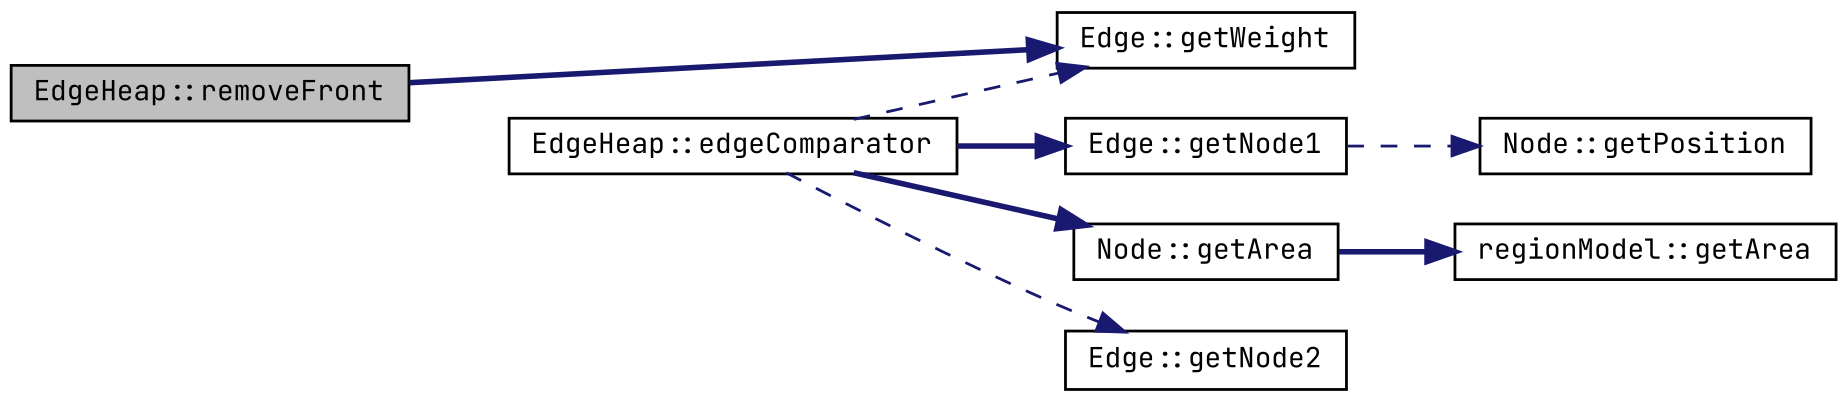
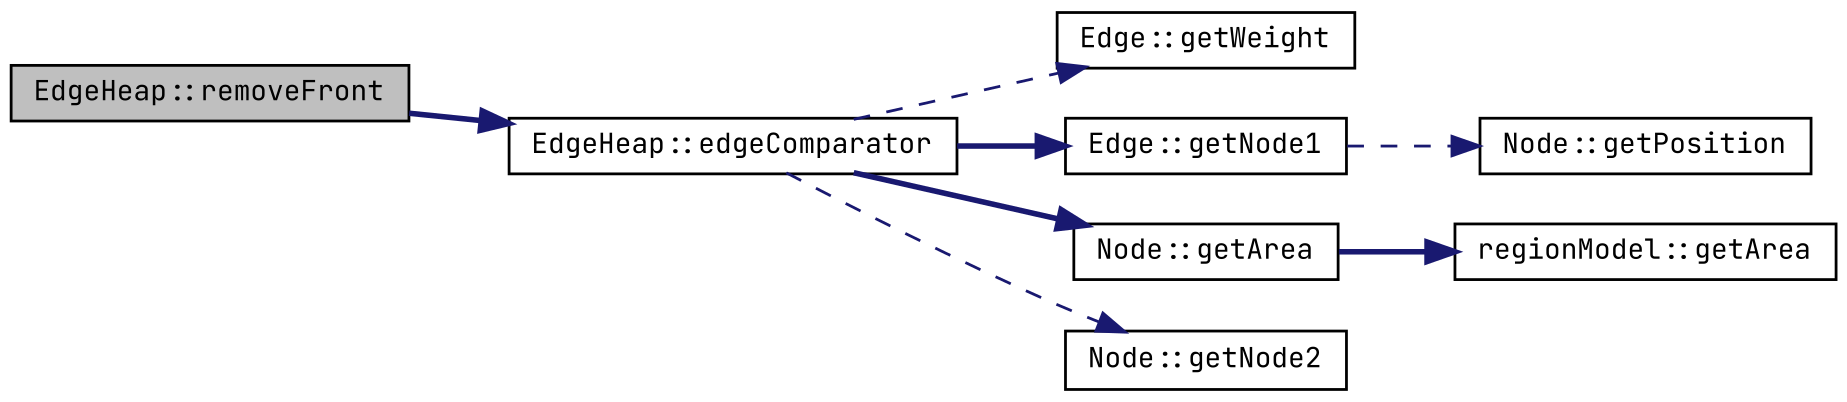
(719, 66) -> (445, 117)
(1206, 360) -> (1206, 360)
